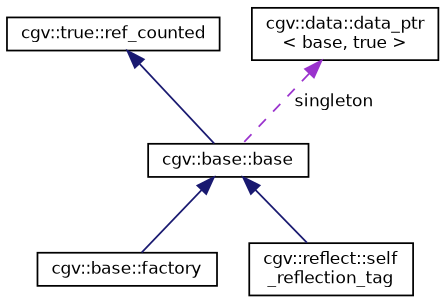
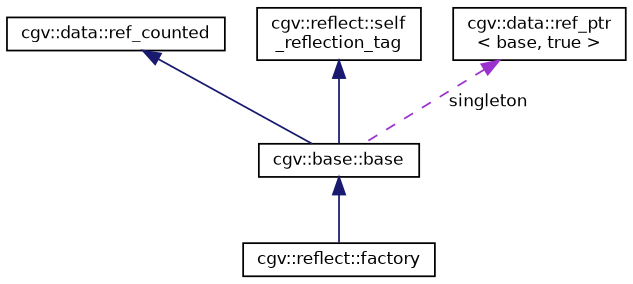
(113, 34) -> (116, 34)
(345, 34) -> (539, 34)
(281, 216) -> (339, 111)
(127, 269) -> (339, 260)
